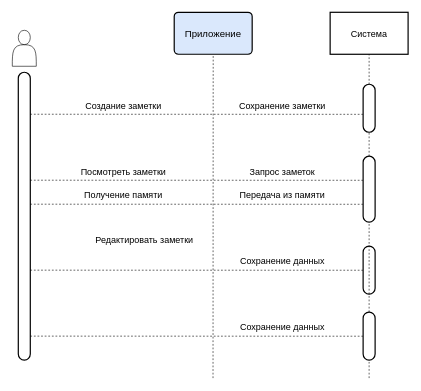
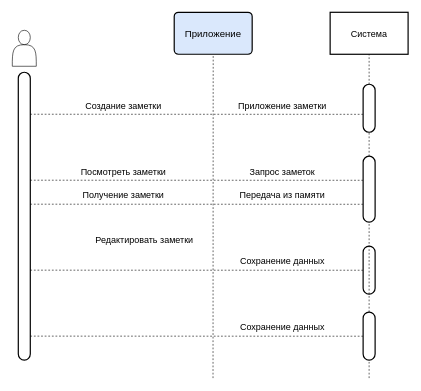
(283, 105) -> (283, 105)
(124, 195) -> (124, 195)
